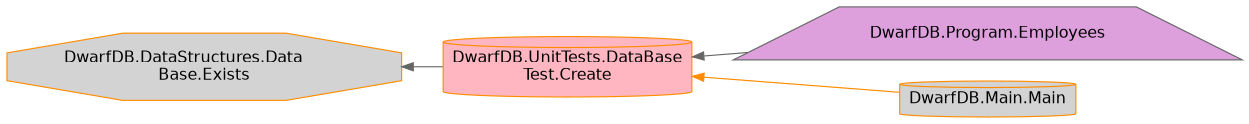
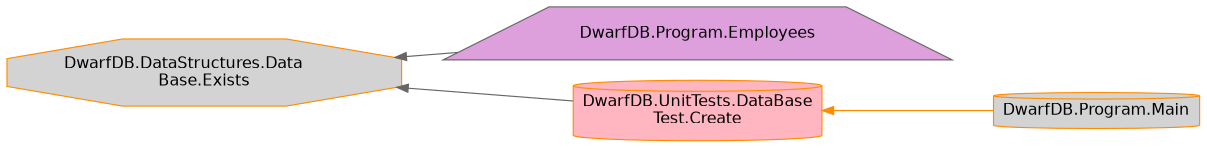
(726, 54) -> (432, 54)
(988, 99) -> (1097, 111)
